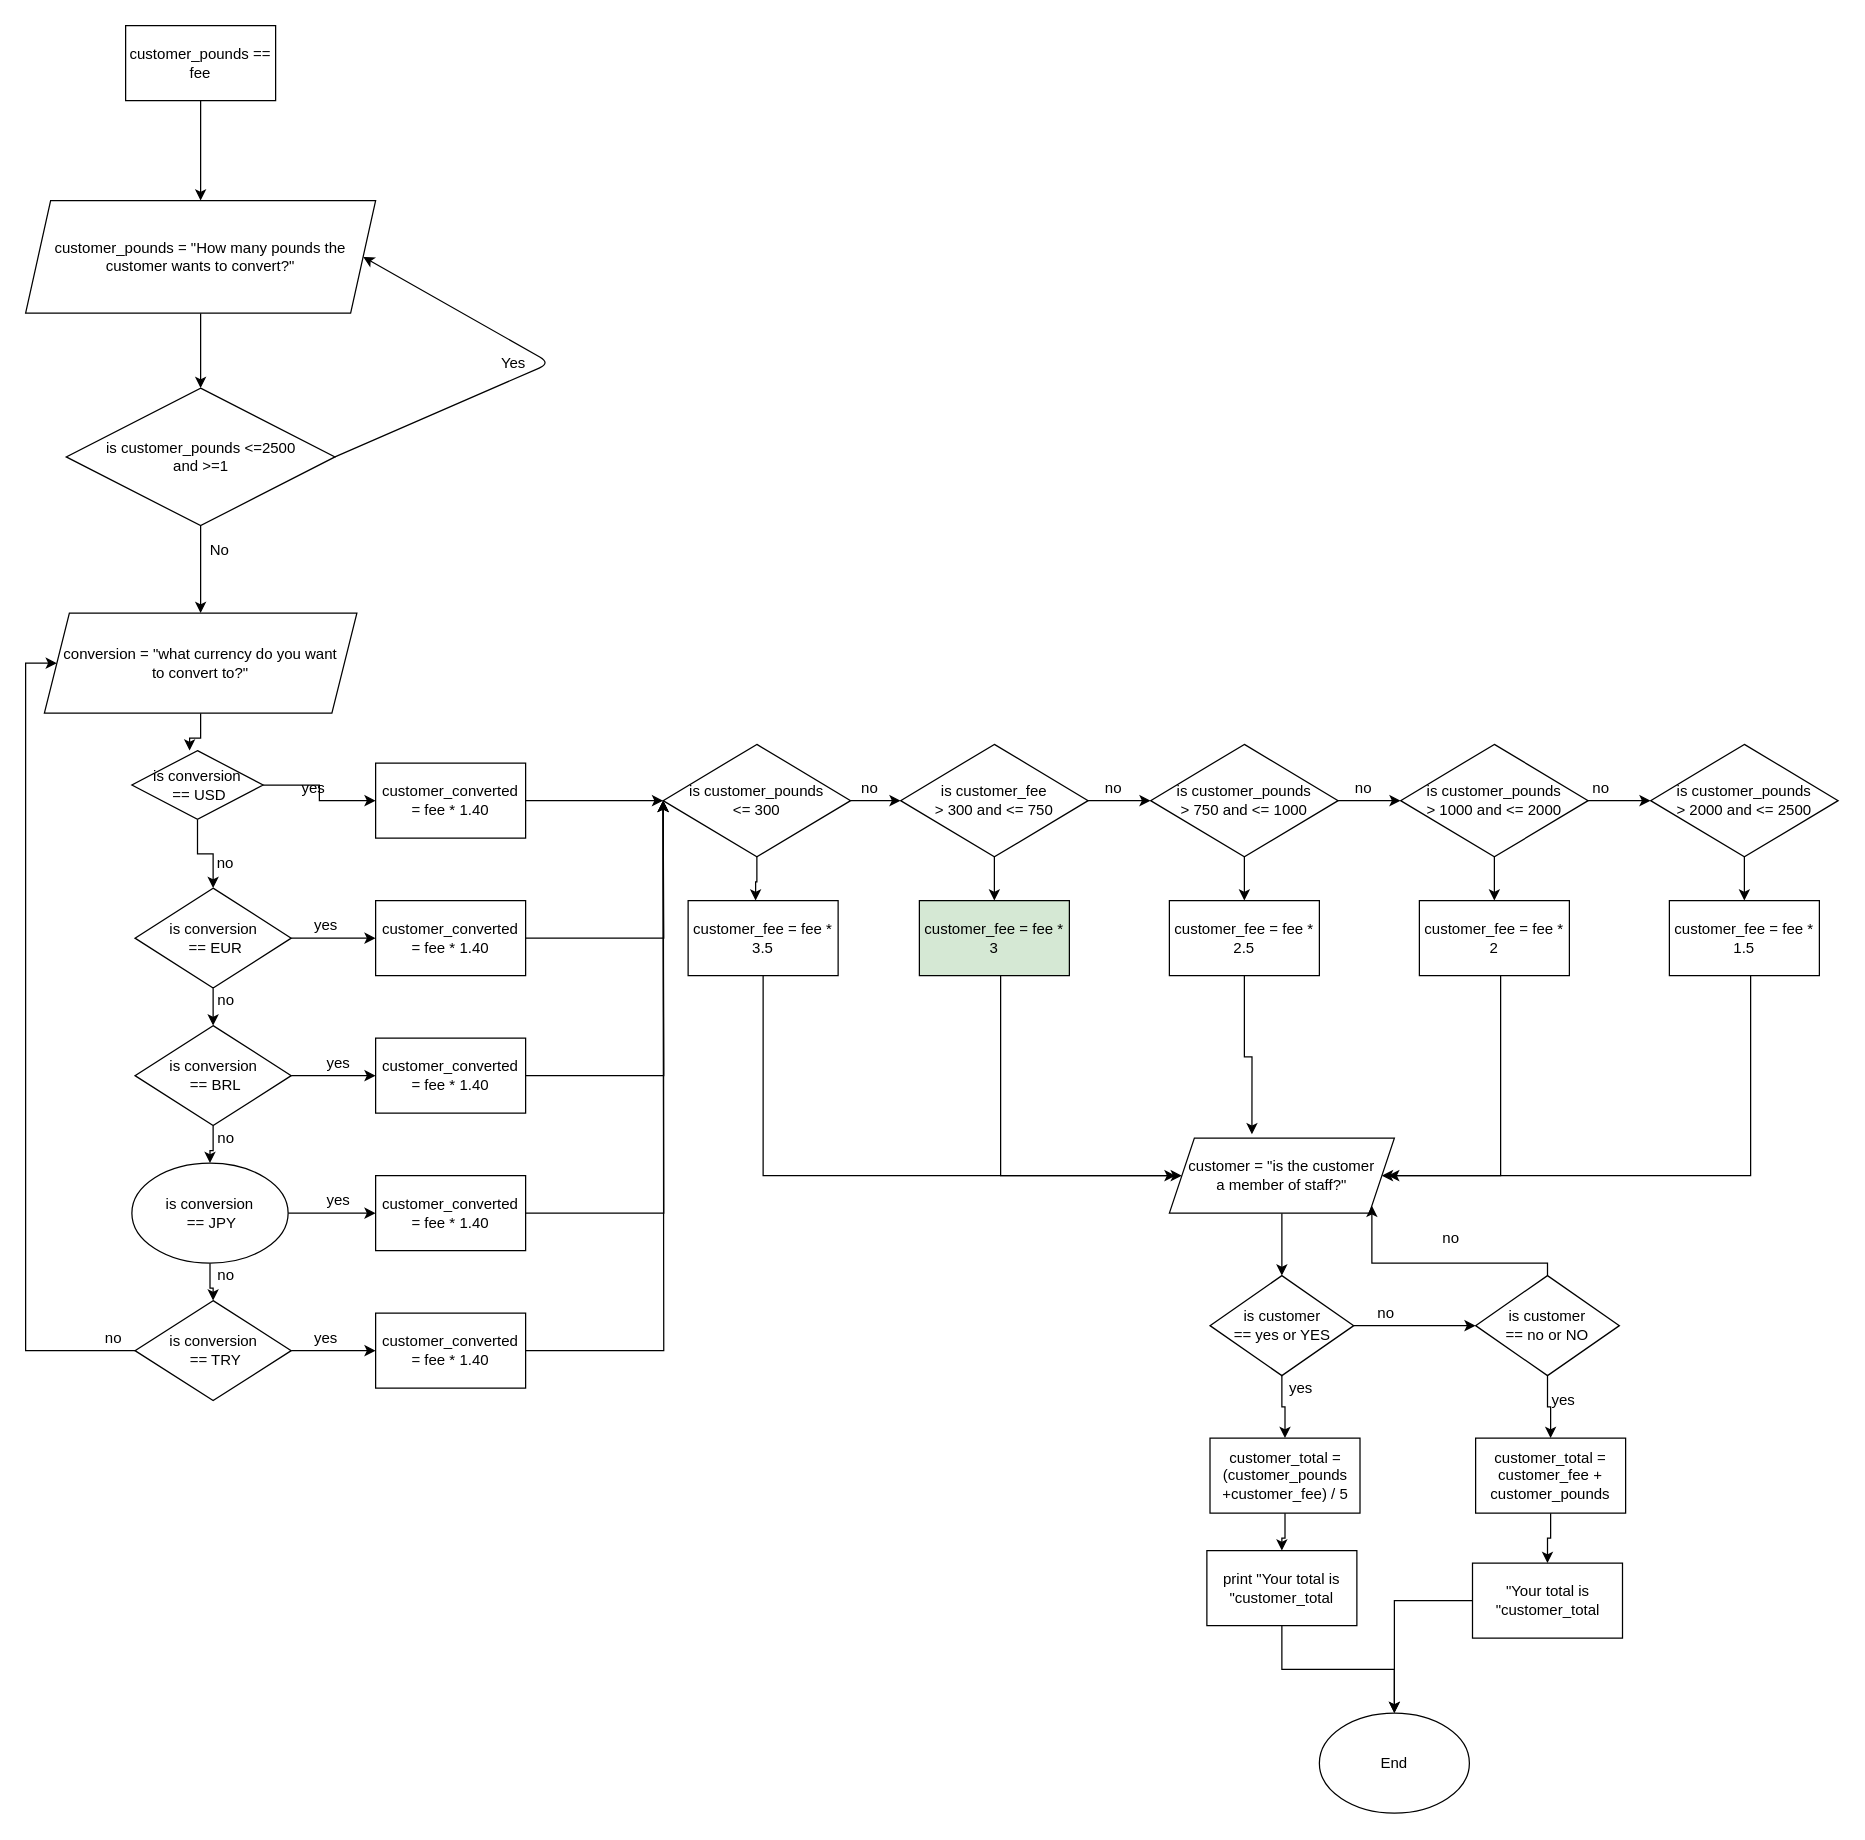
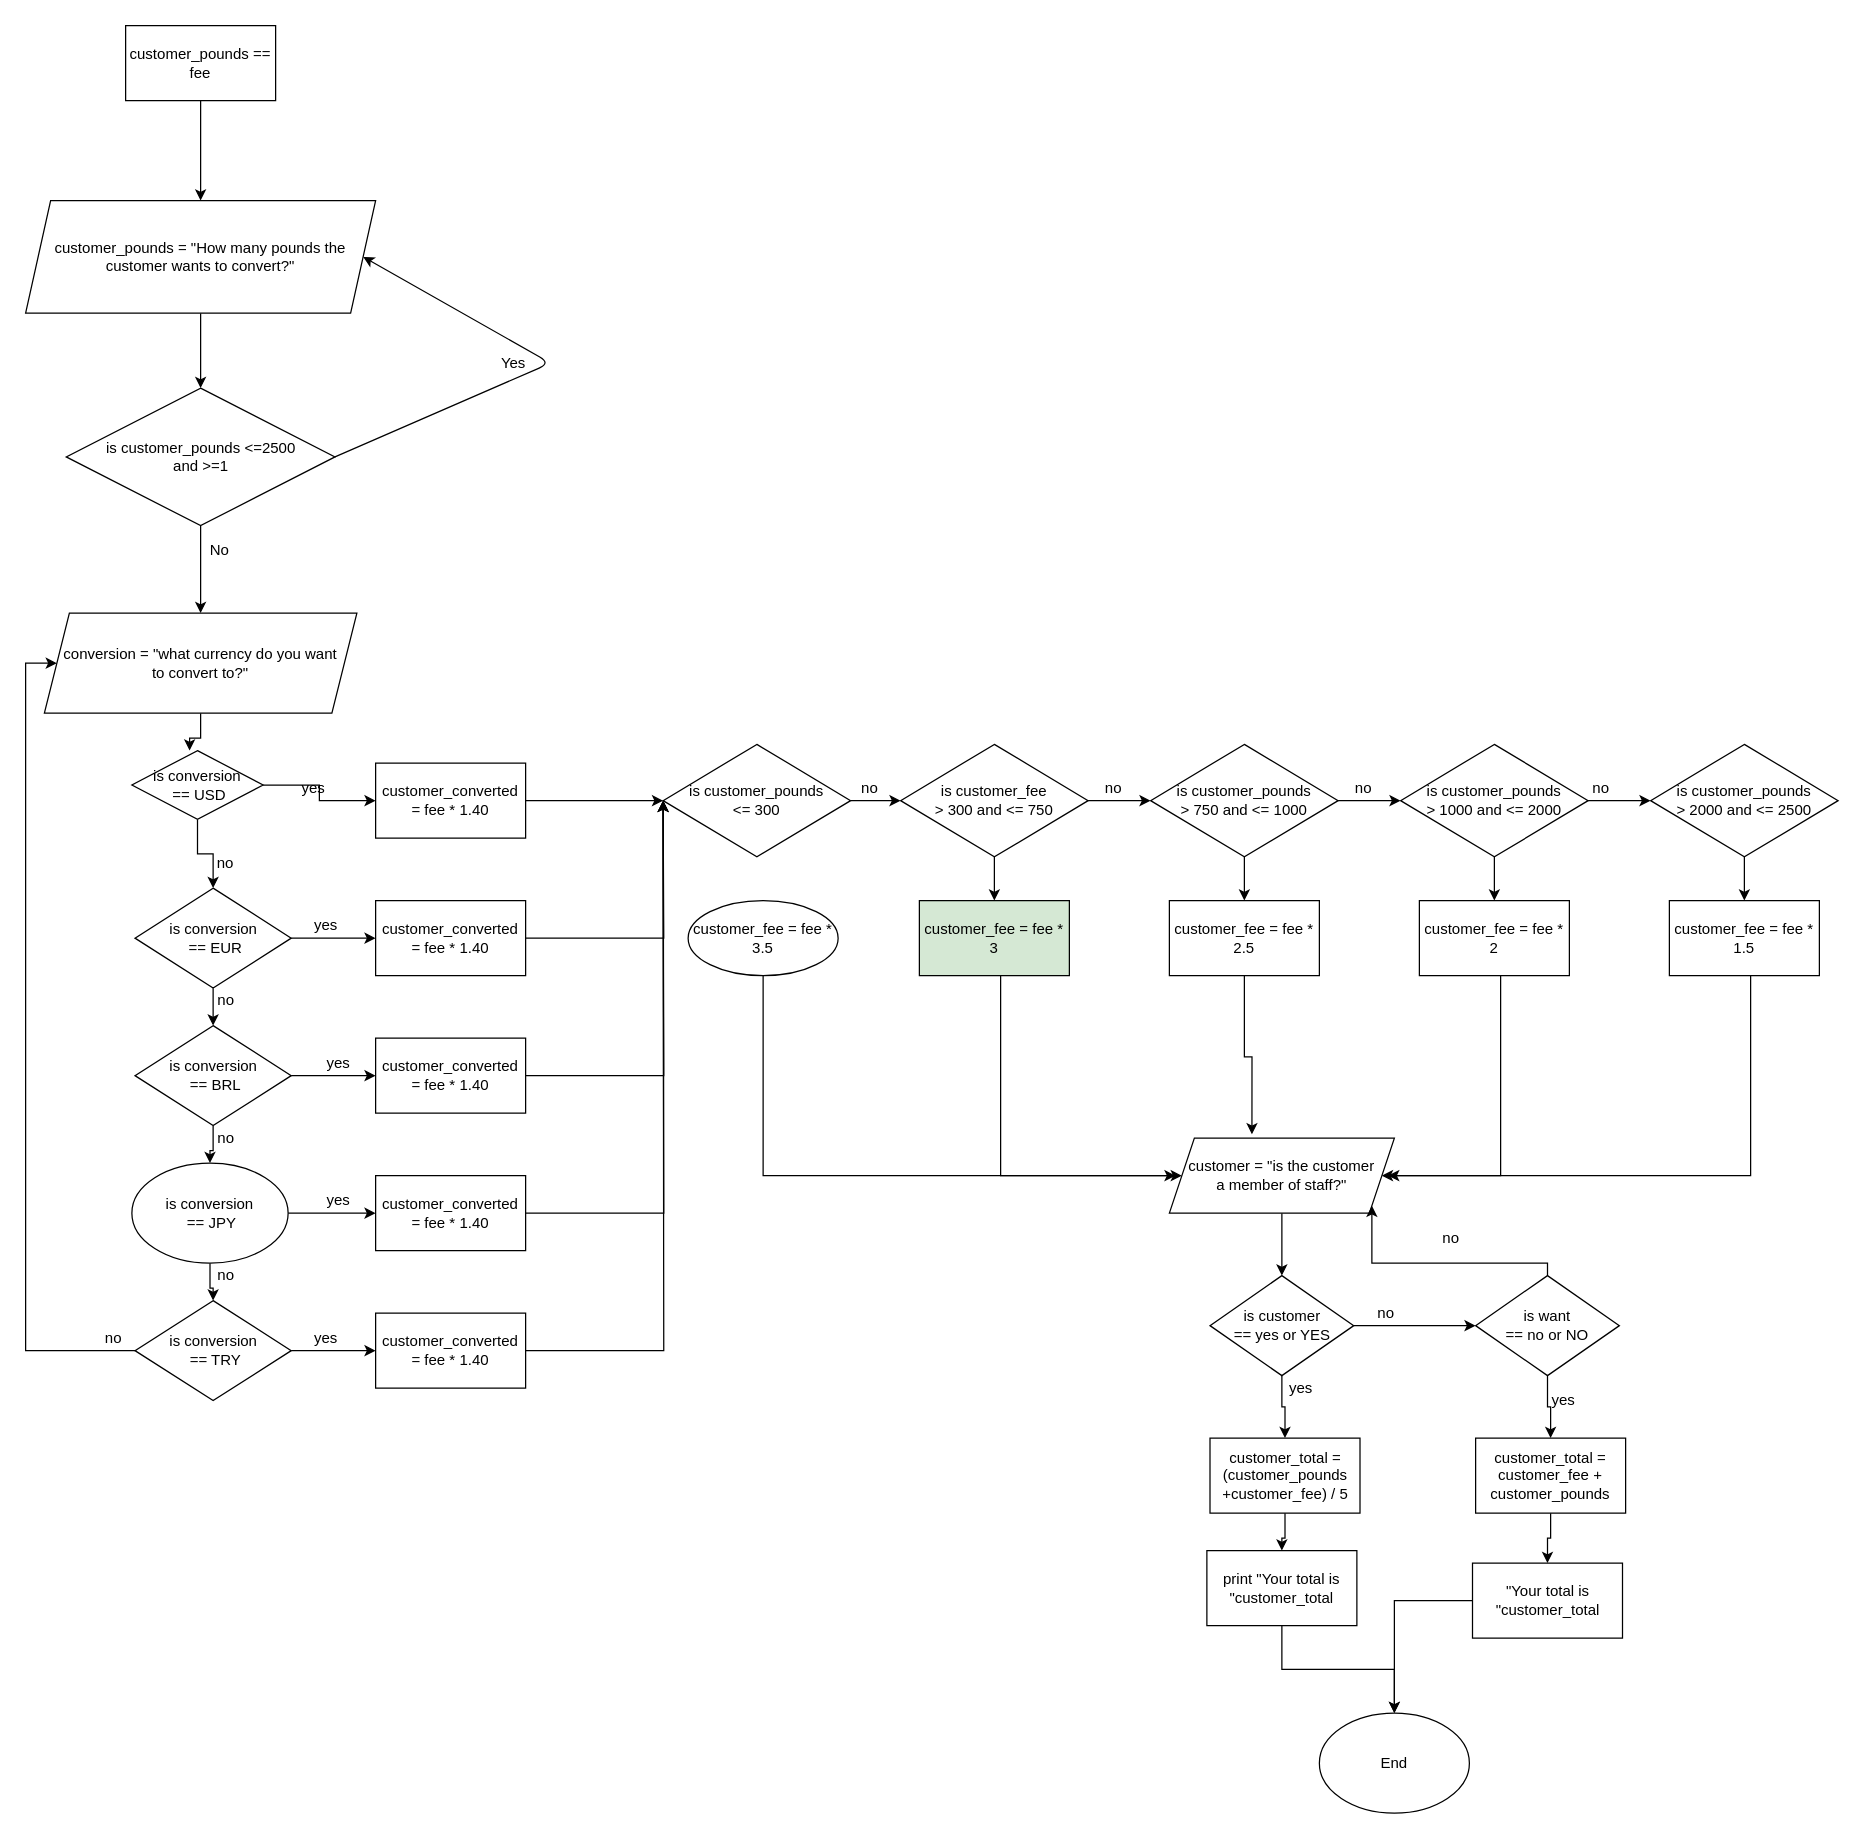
(757, 875) -> none
(763, 938) -> (763, 938)
(1548, 1326) -> (1548, 1326)
